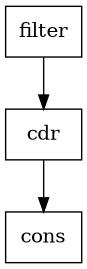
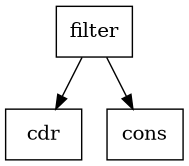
(44, 179) -> (116, 77)
